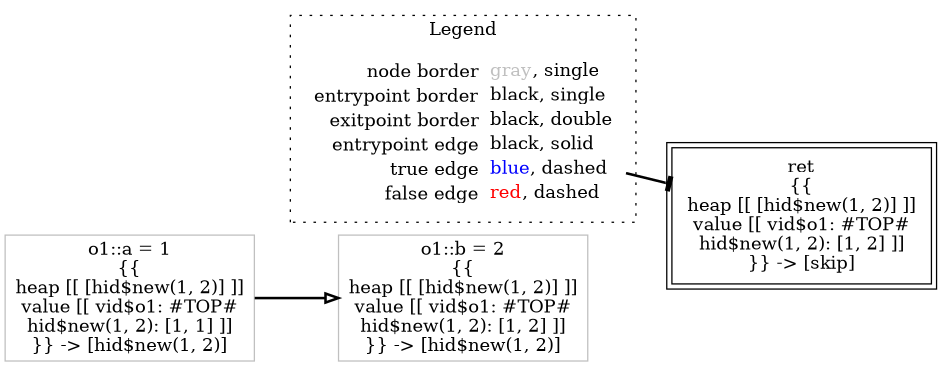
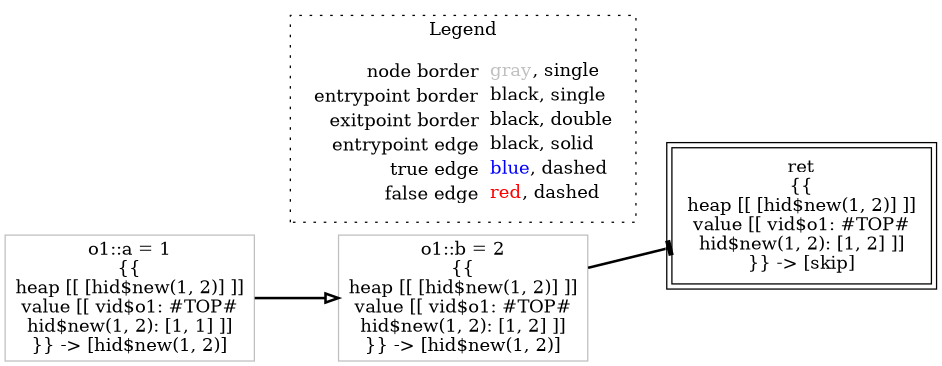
(646, 178) -> (627, 258)
